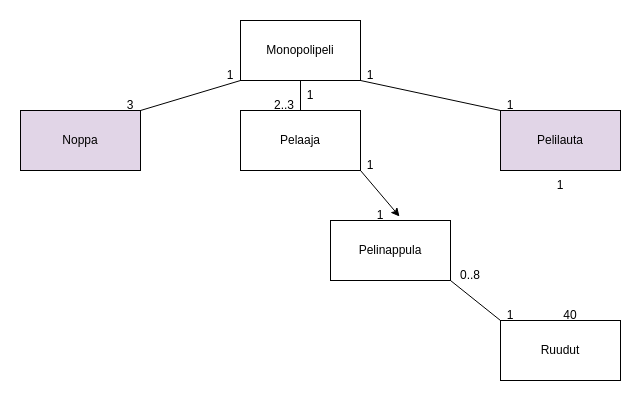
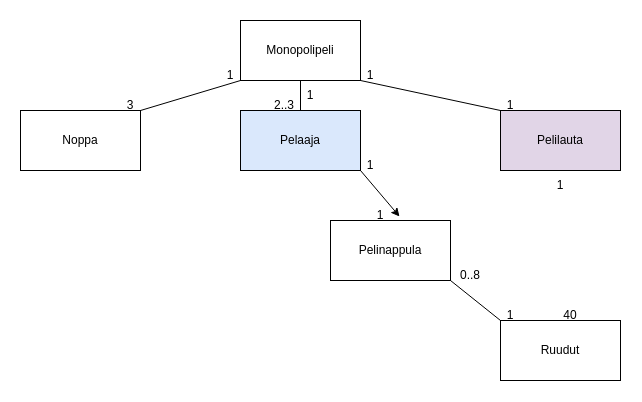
(81, 141) -> (81, 141)
(301, 141) -> (301, 141)
